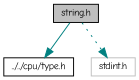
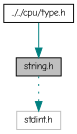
(60, 36) -> (39, 35)
